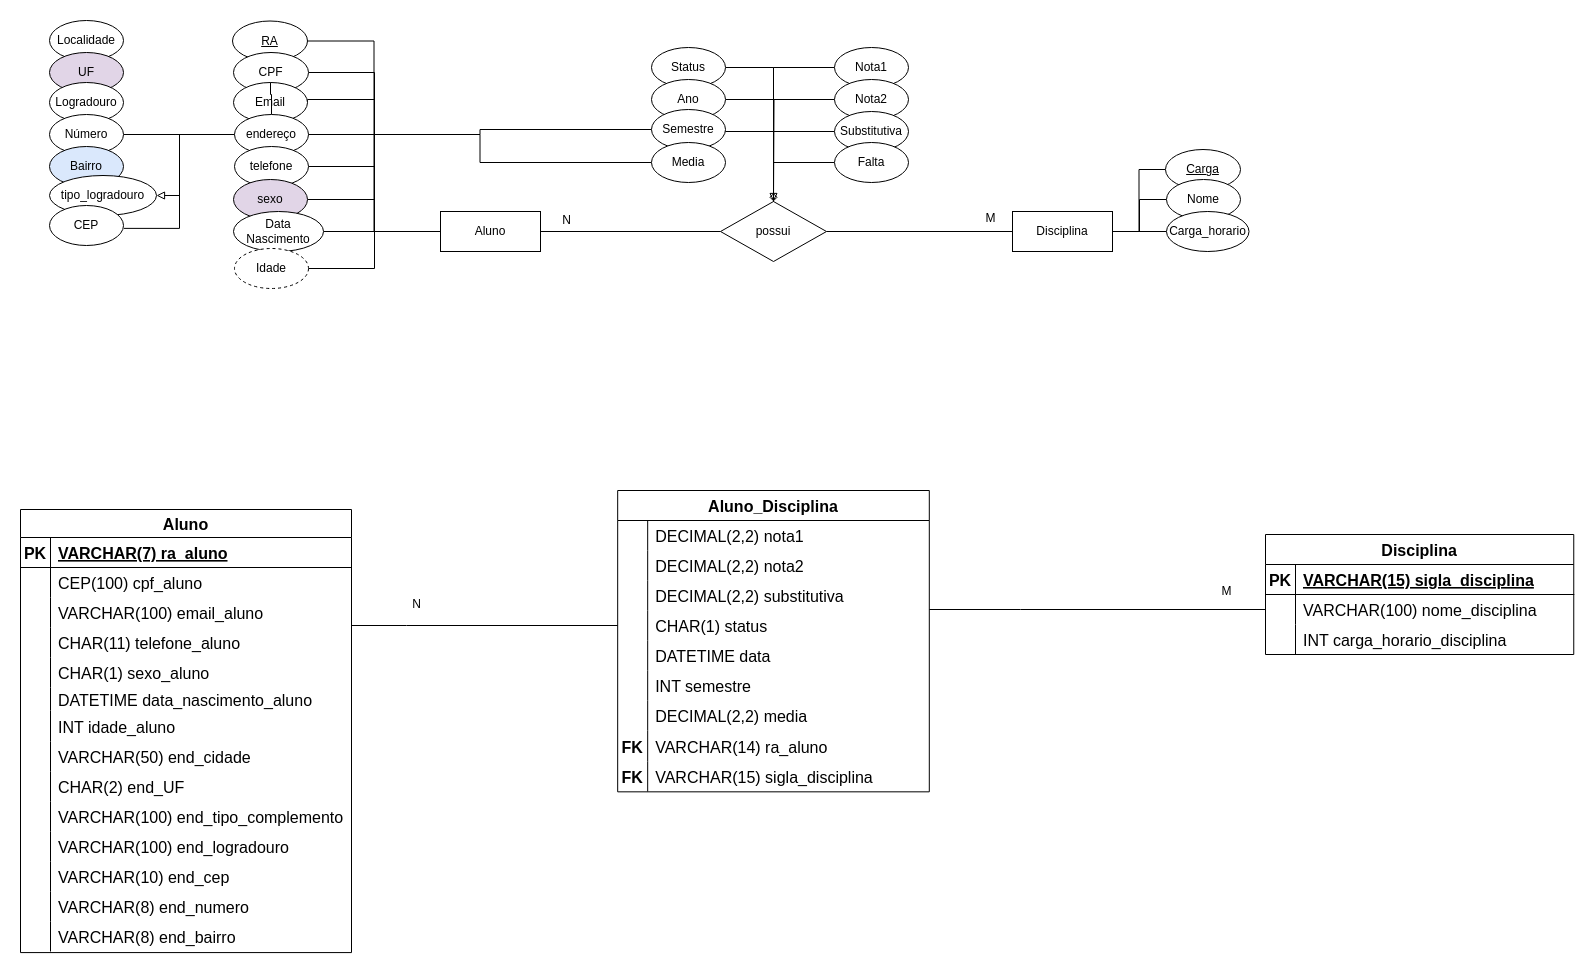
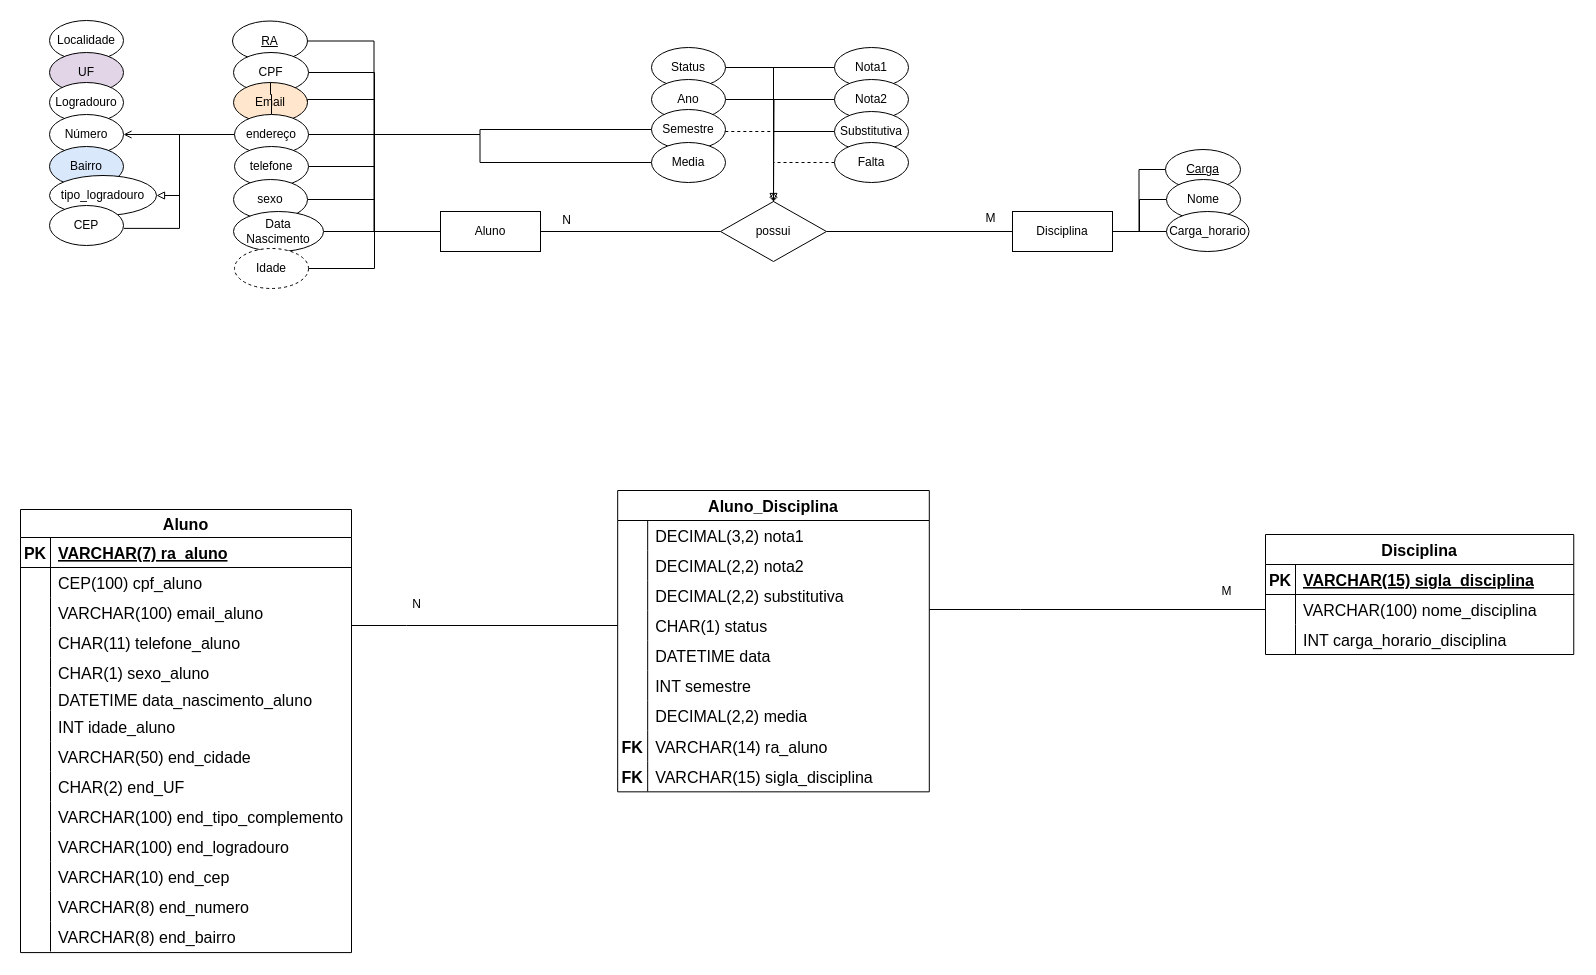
(271, 103) -> (271, 103)
(748, 132) -> (748, 132)
(128, 135) -> (129, 135)
(805, 163) -> (805, 163)
(271, 200) -> (271, 200)
(732, 537) -> (732, 537)
